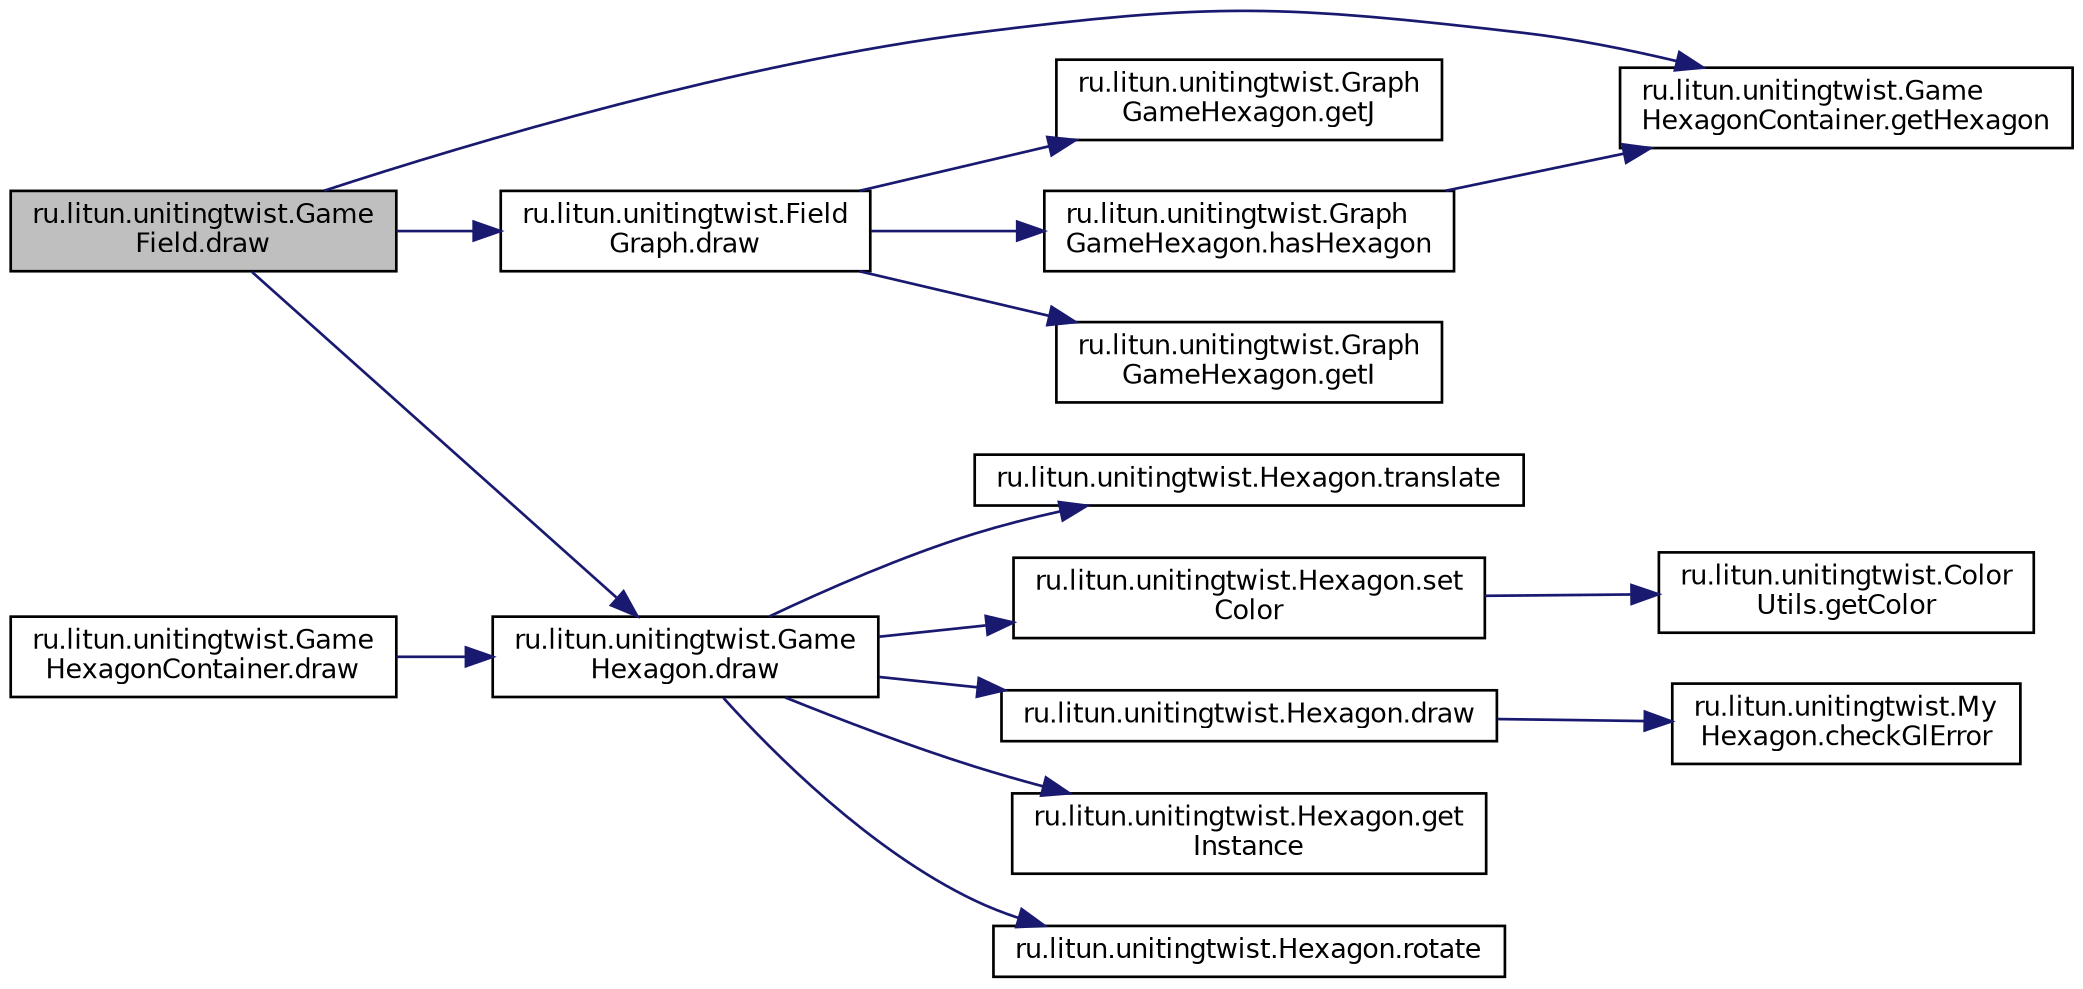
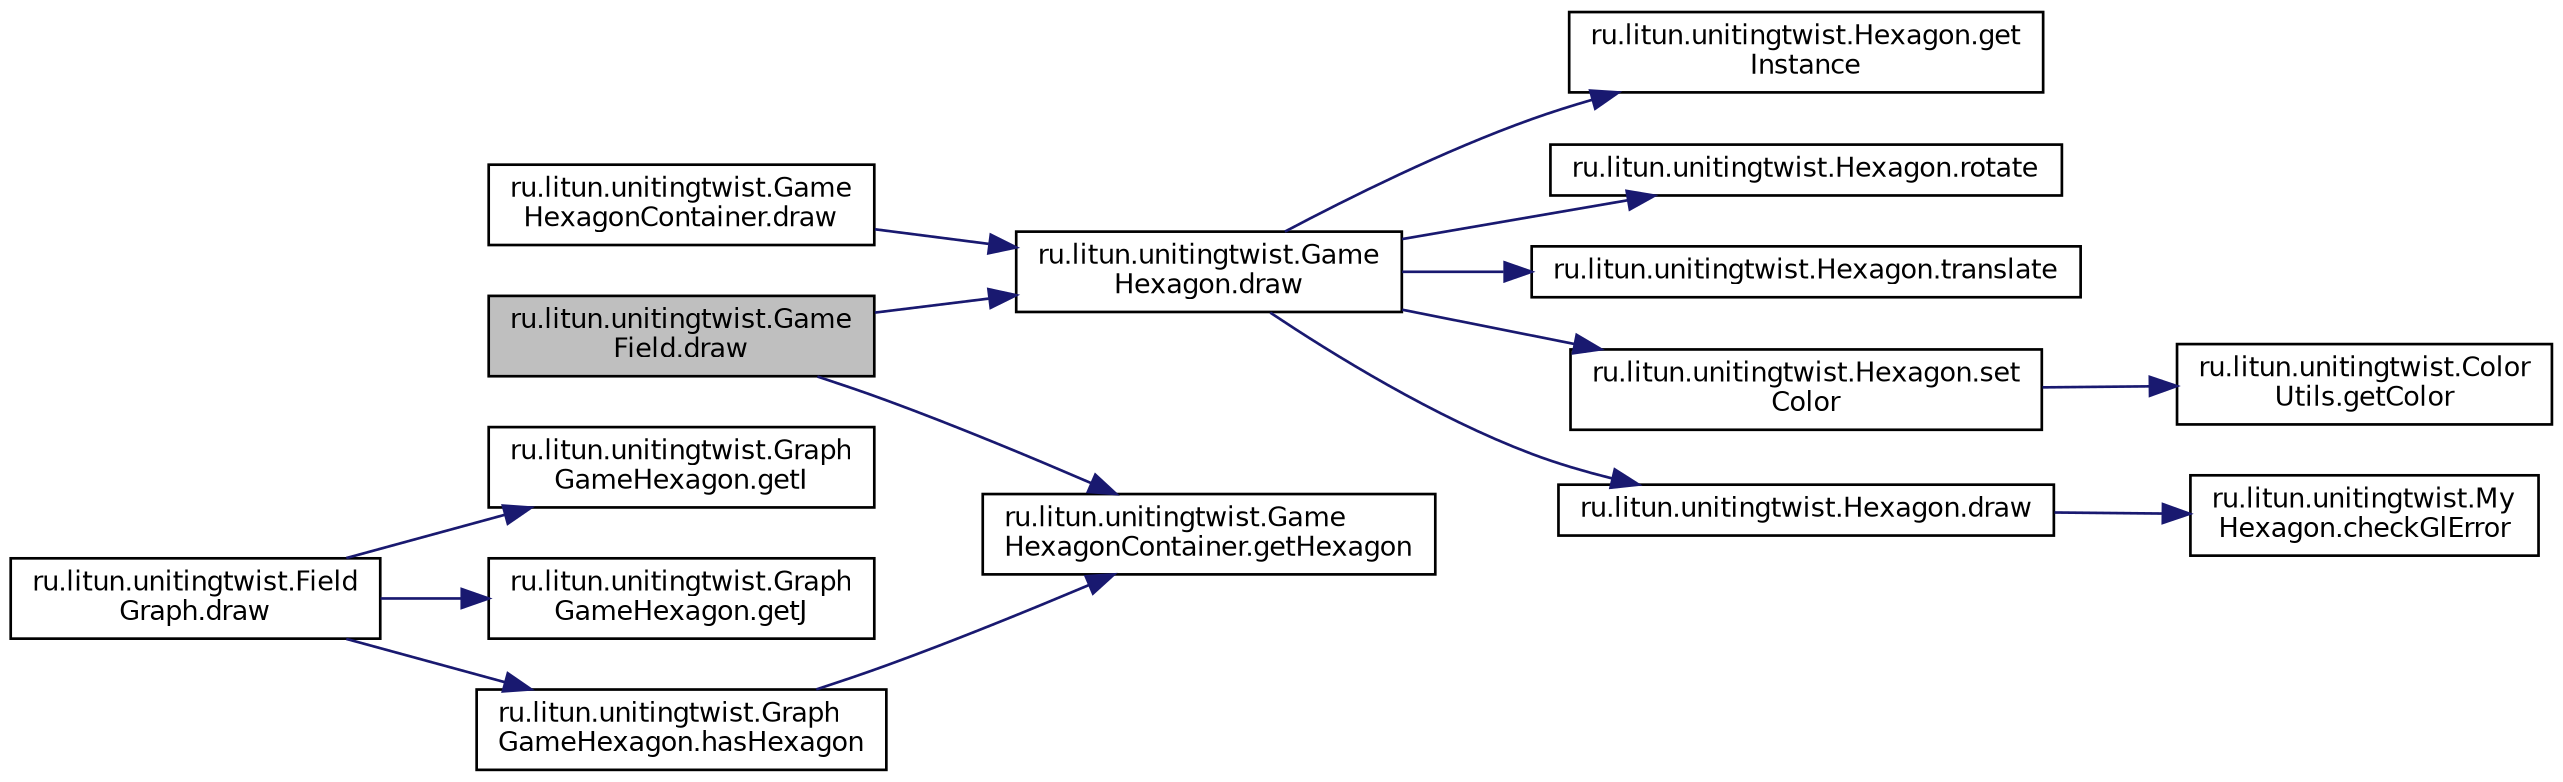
(435, 231) -> none
